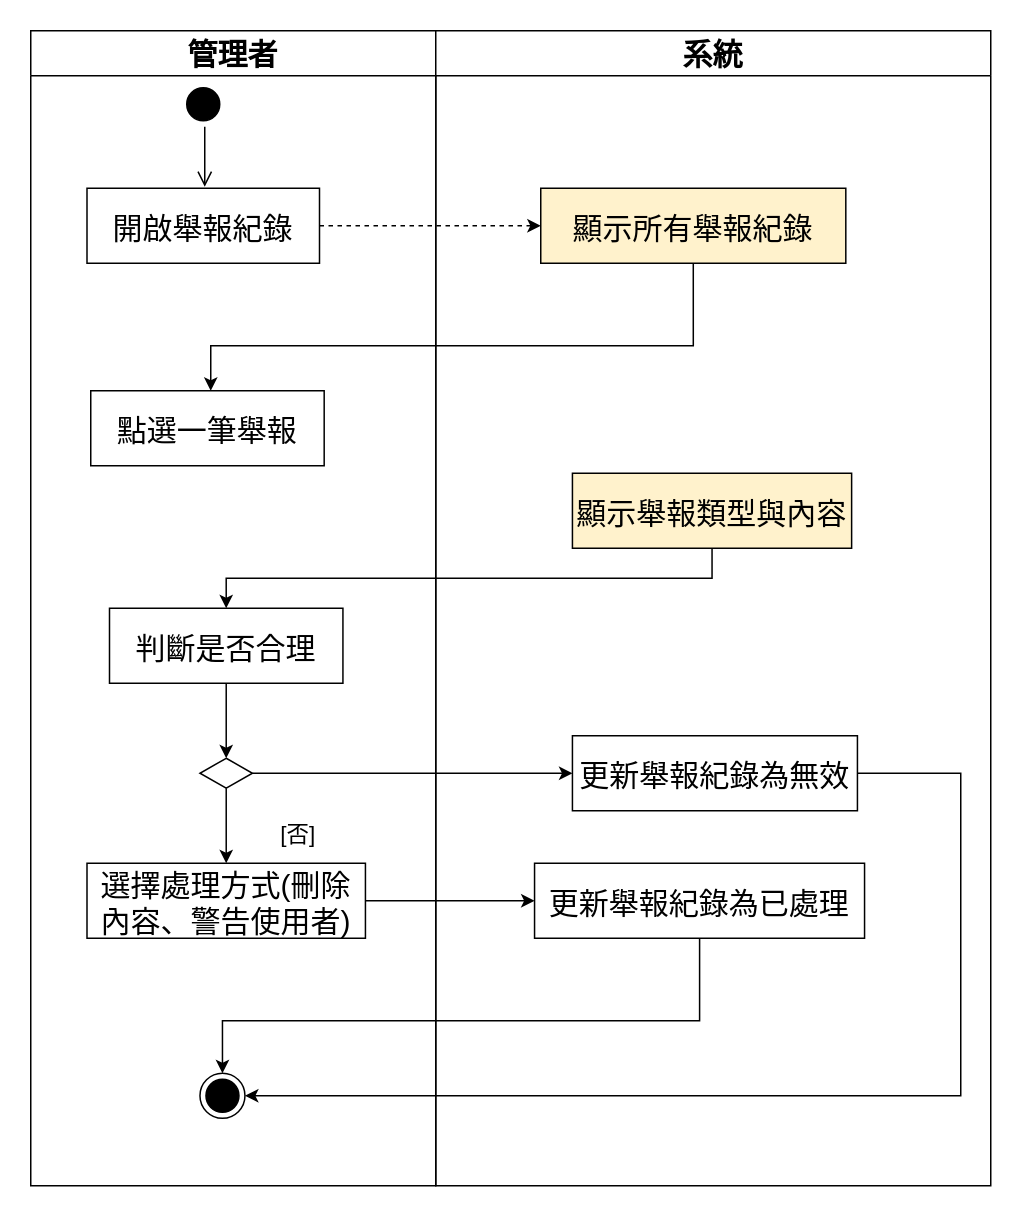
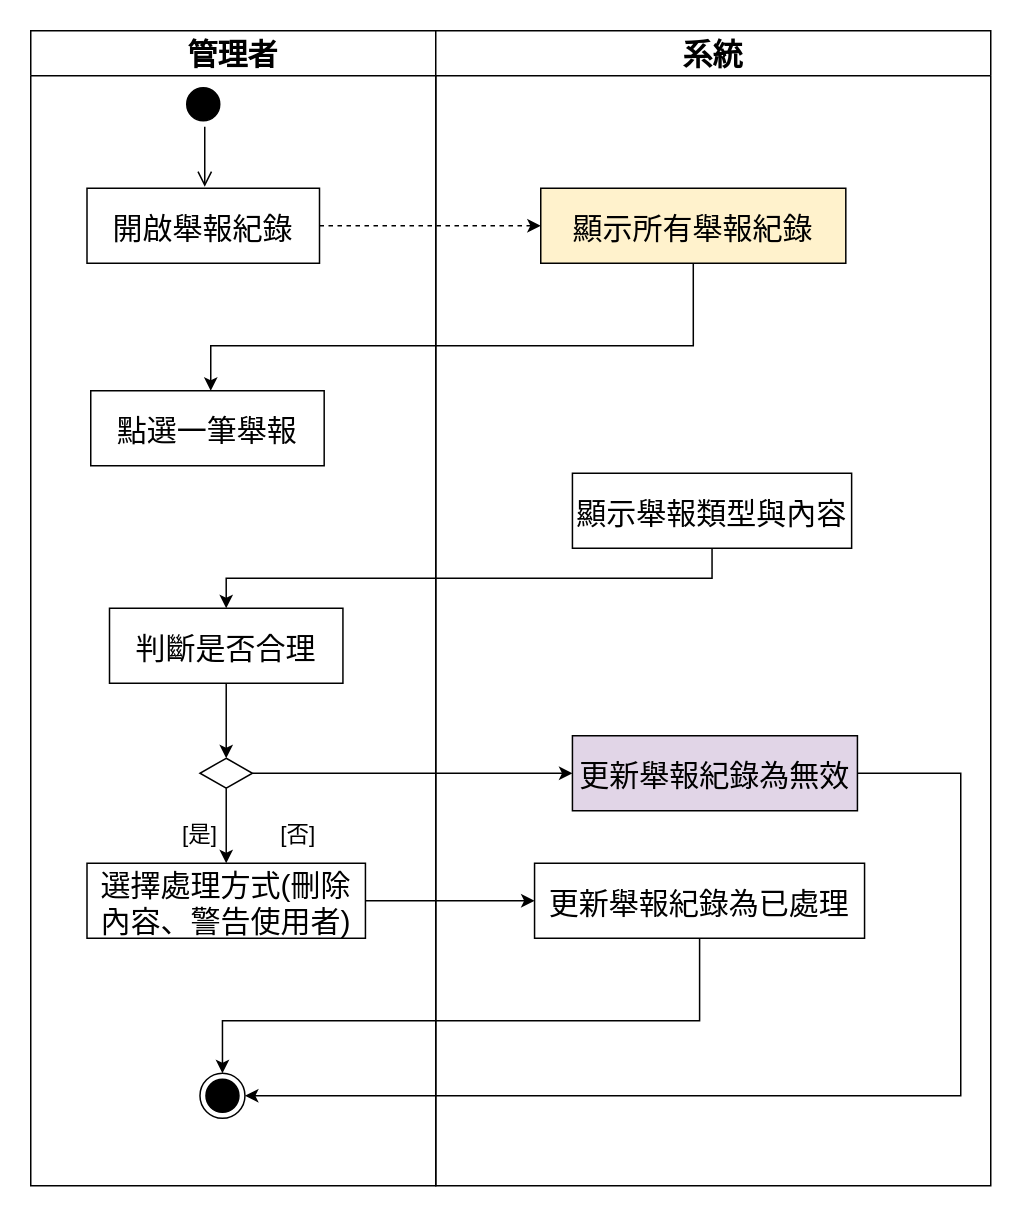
(712, 511) -> (712, 511)
(715, 773) -> (715, 773)
none -> (200, 833)
